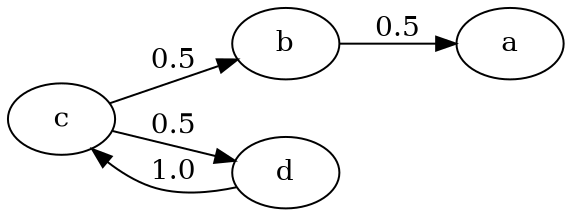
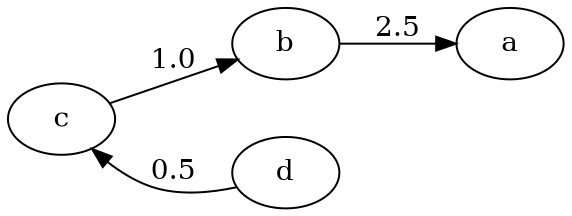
(398, 29) -> (398, 29)
(174, 61) -> (174, 61)
(164, 143) -> none
(174, 172) -> (174, 172)
